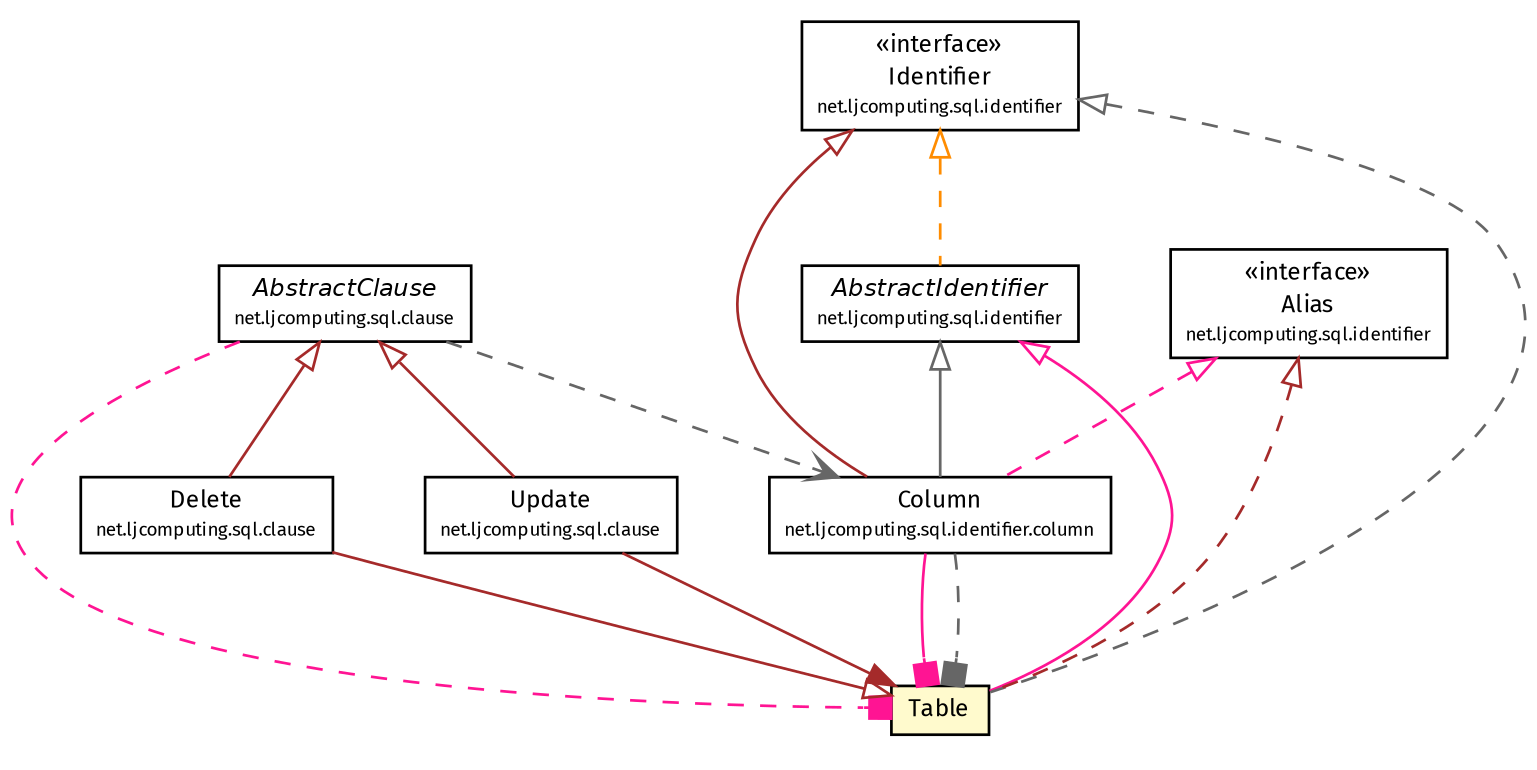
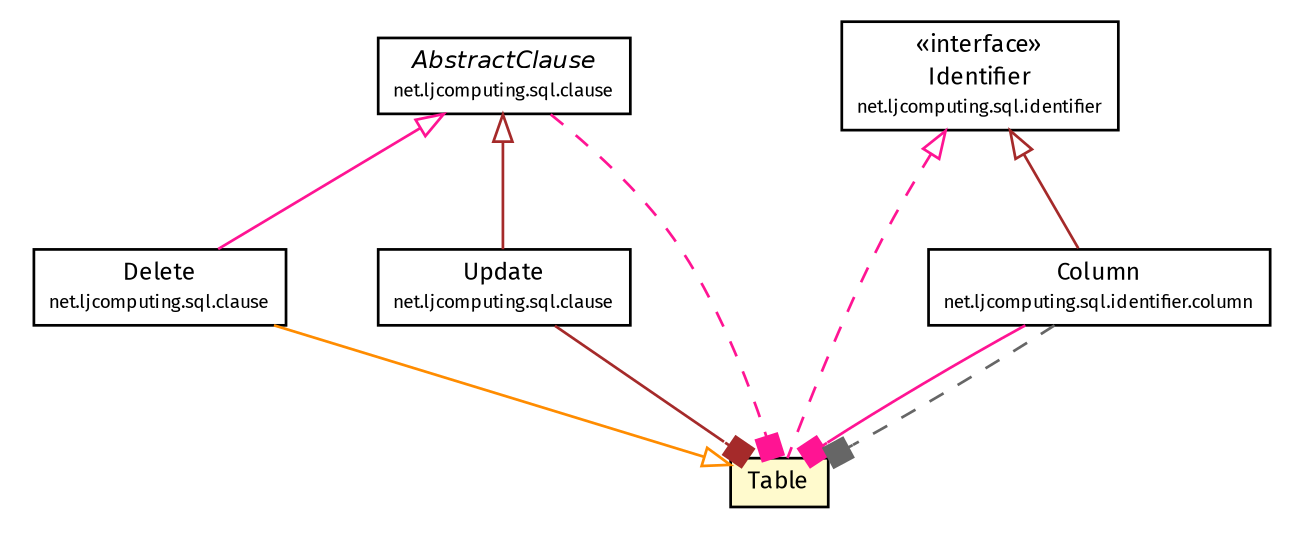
(940, 304) -> none
(1309, 304) -> none
(1497, 404) -> (852, 302)
(629, 405) -> none
(267, 421) -> (319, 189)
(746, 613) -> (639, 384)
(598, 621) -> (489, 391)
